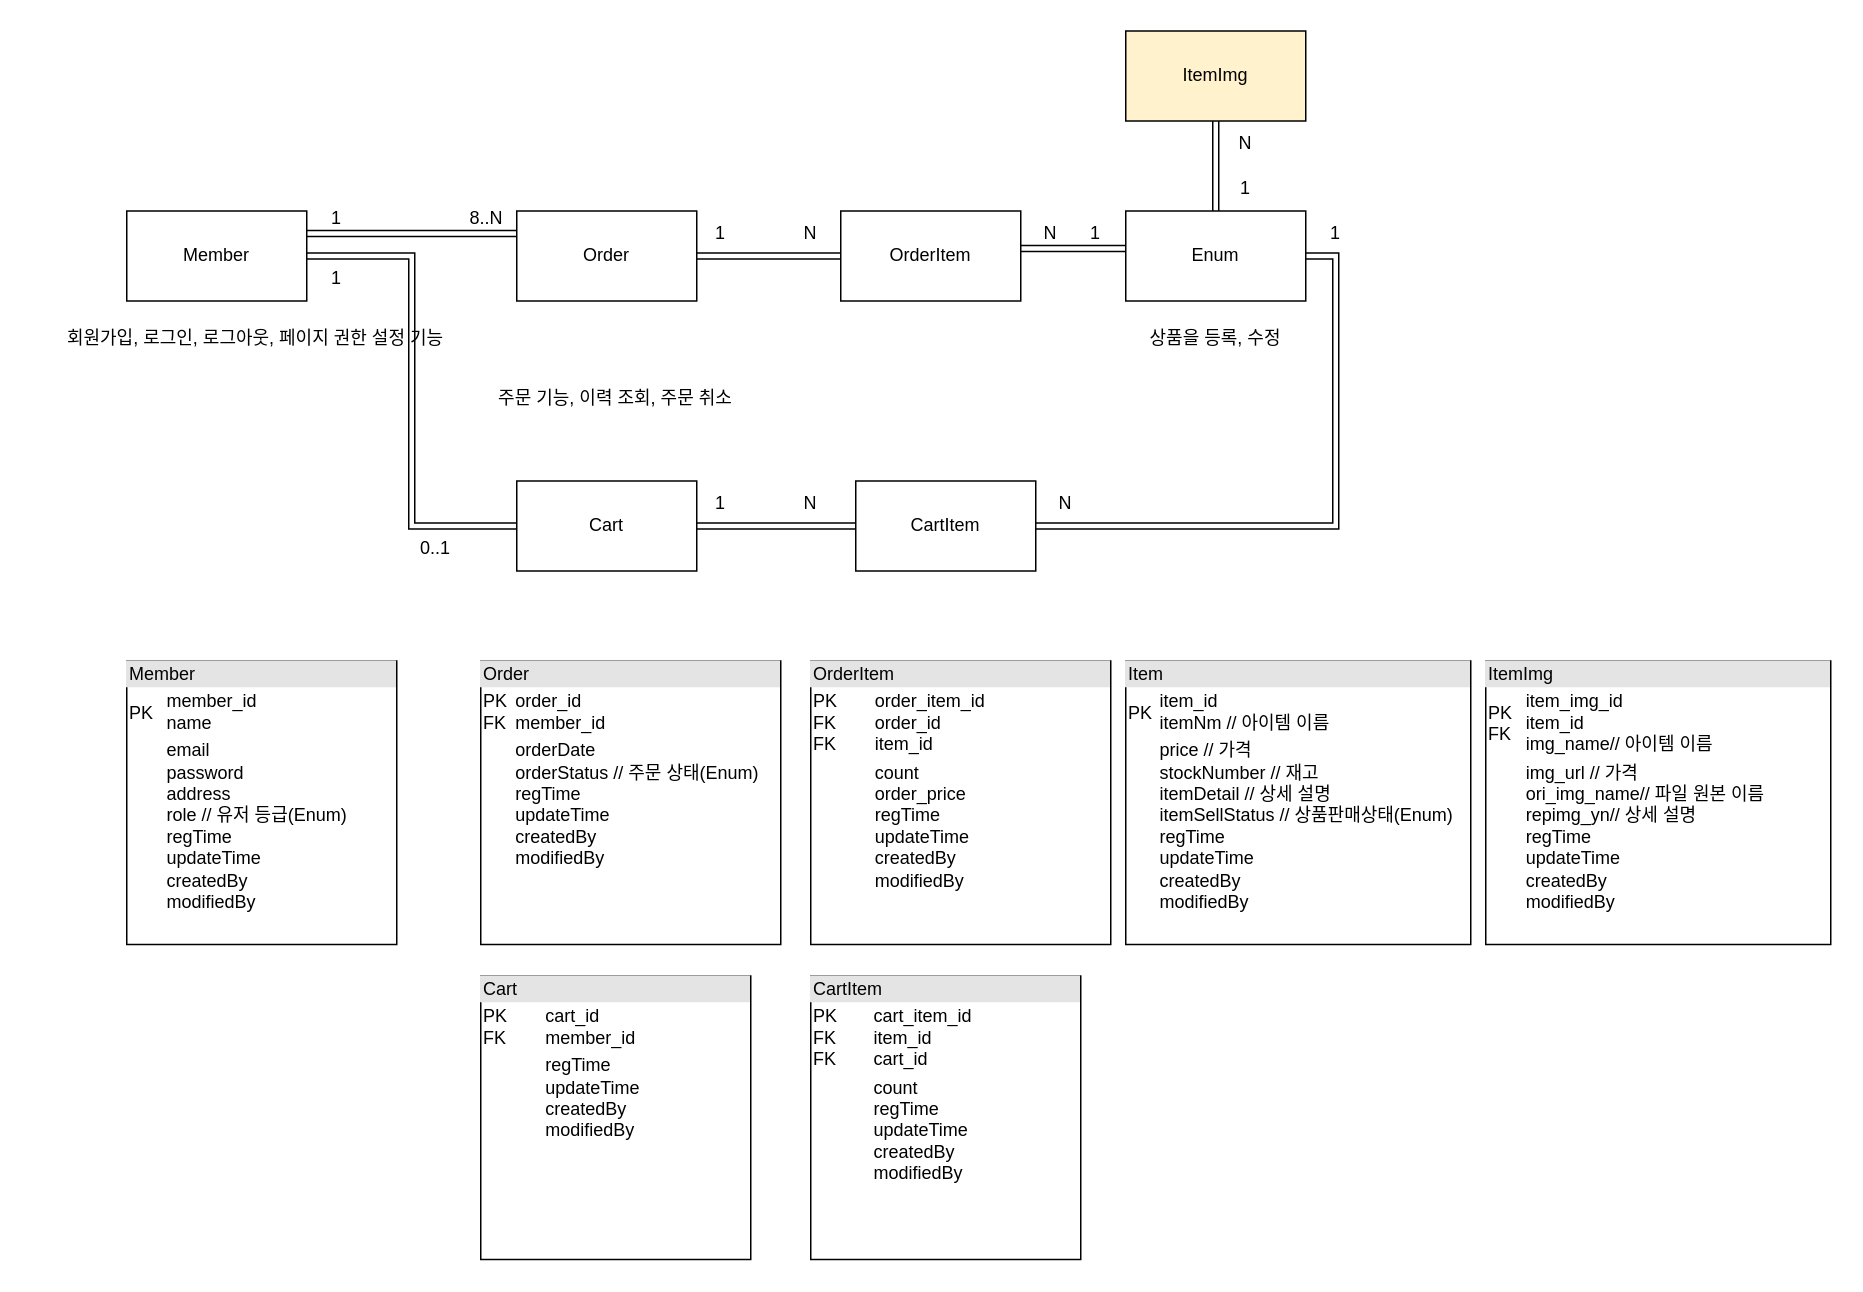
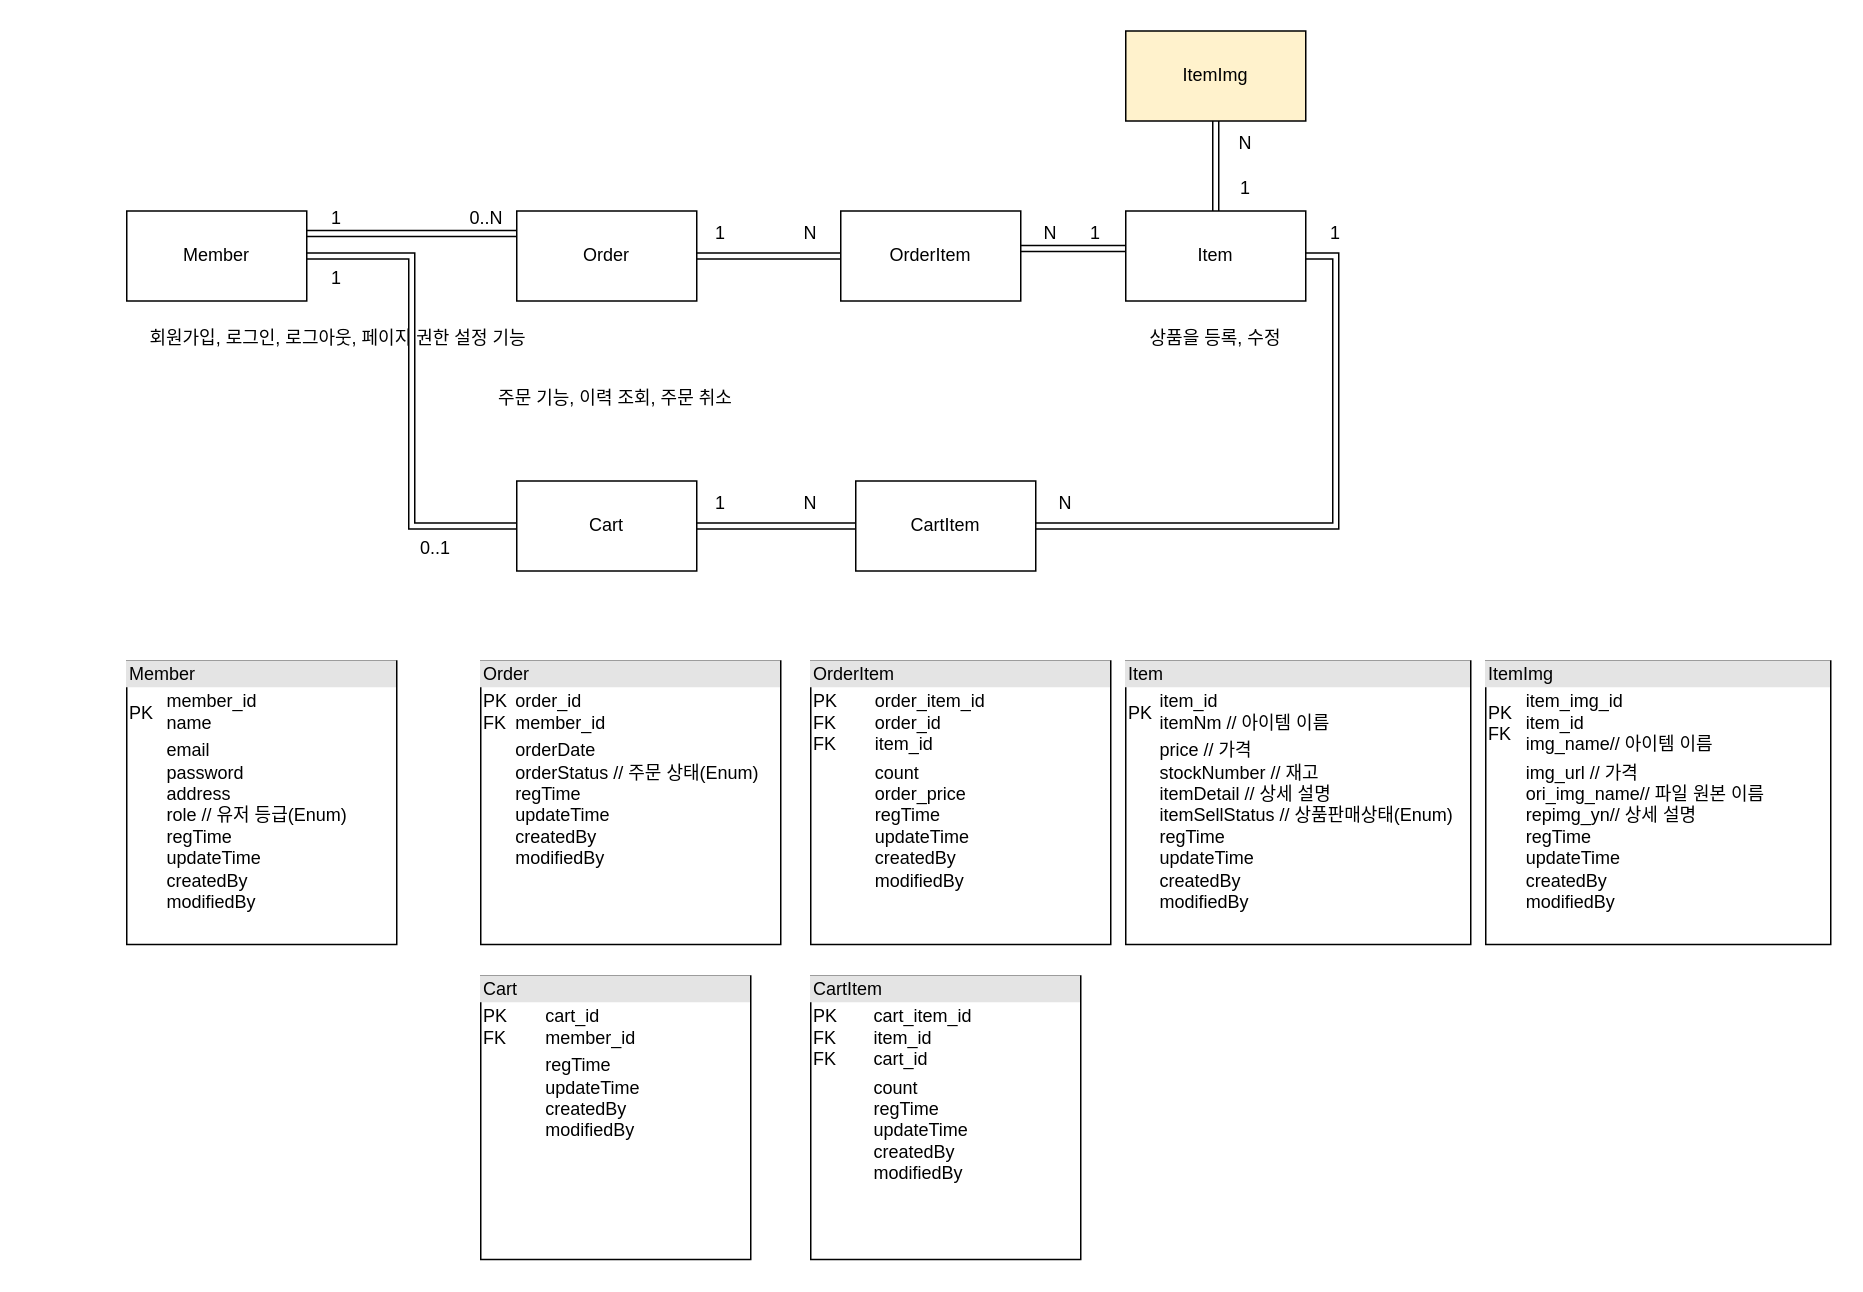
(487, 218) -> (487, 218)
(1216, 256) -> (1216, 256)
(256, 338) -> (338, 338)
